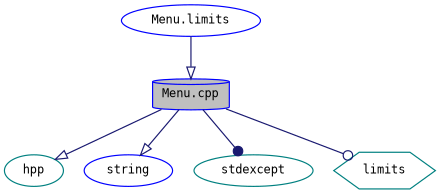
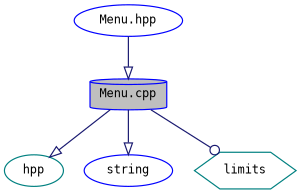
(191, 21) -> (128, 21)
(254, 171) -> none
